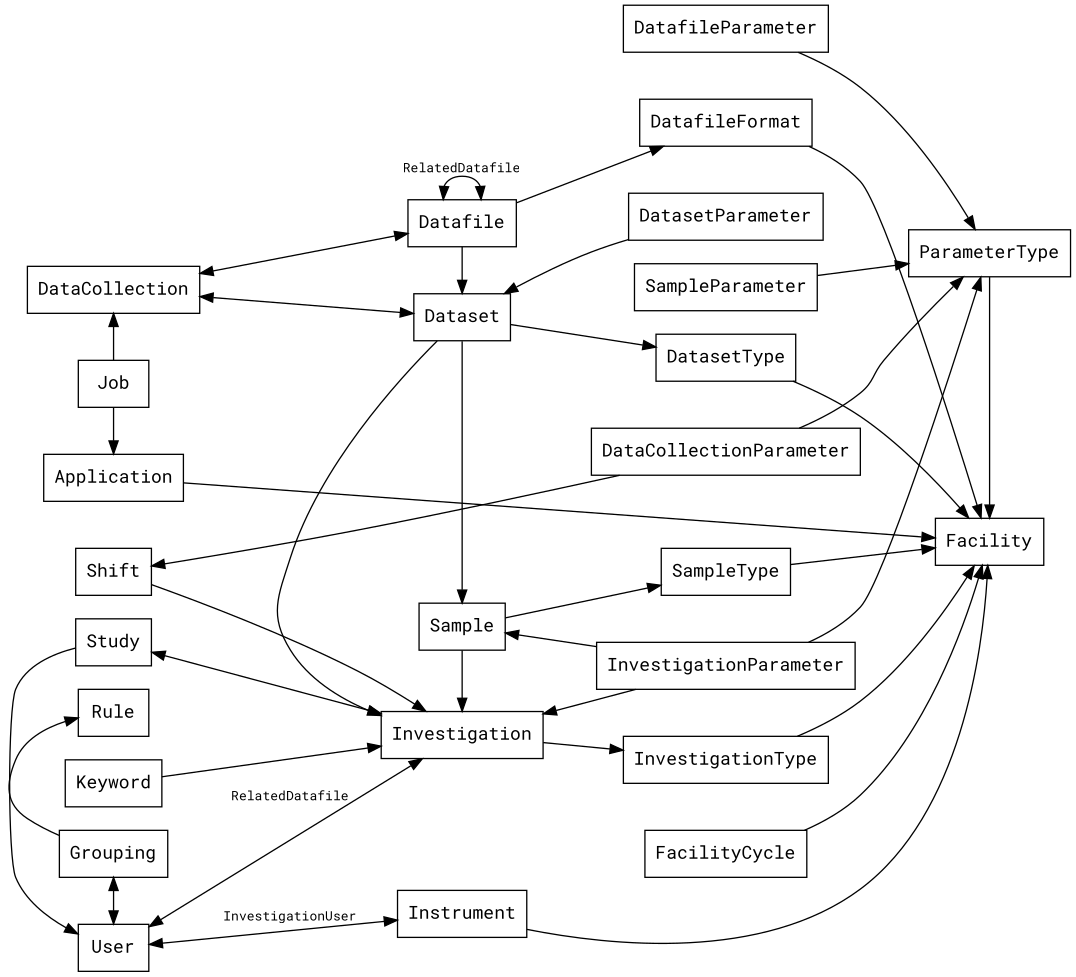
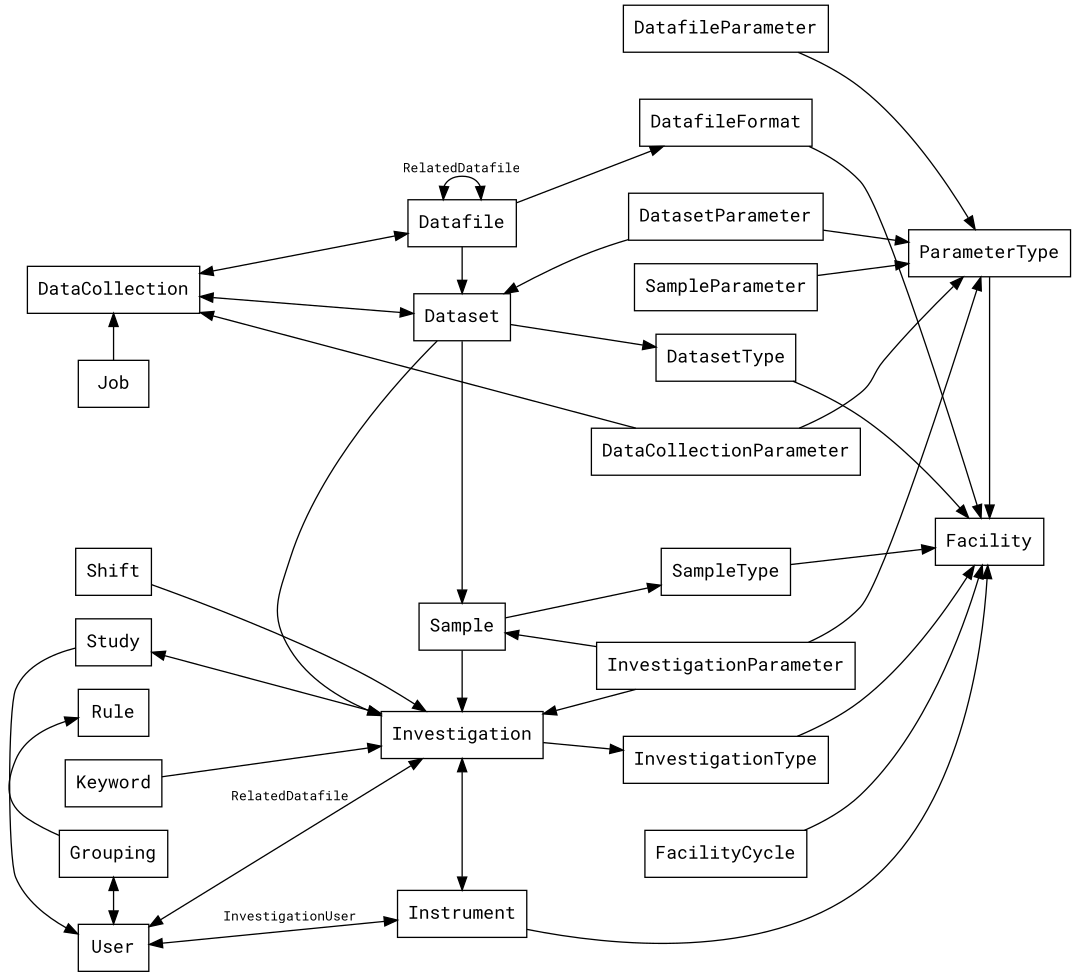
none -> (859, 235)
(114, 478) -> none
(393, 523) -> (424, 372)
none -> (462, 824)
